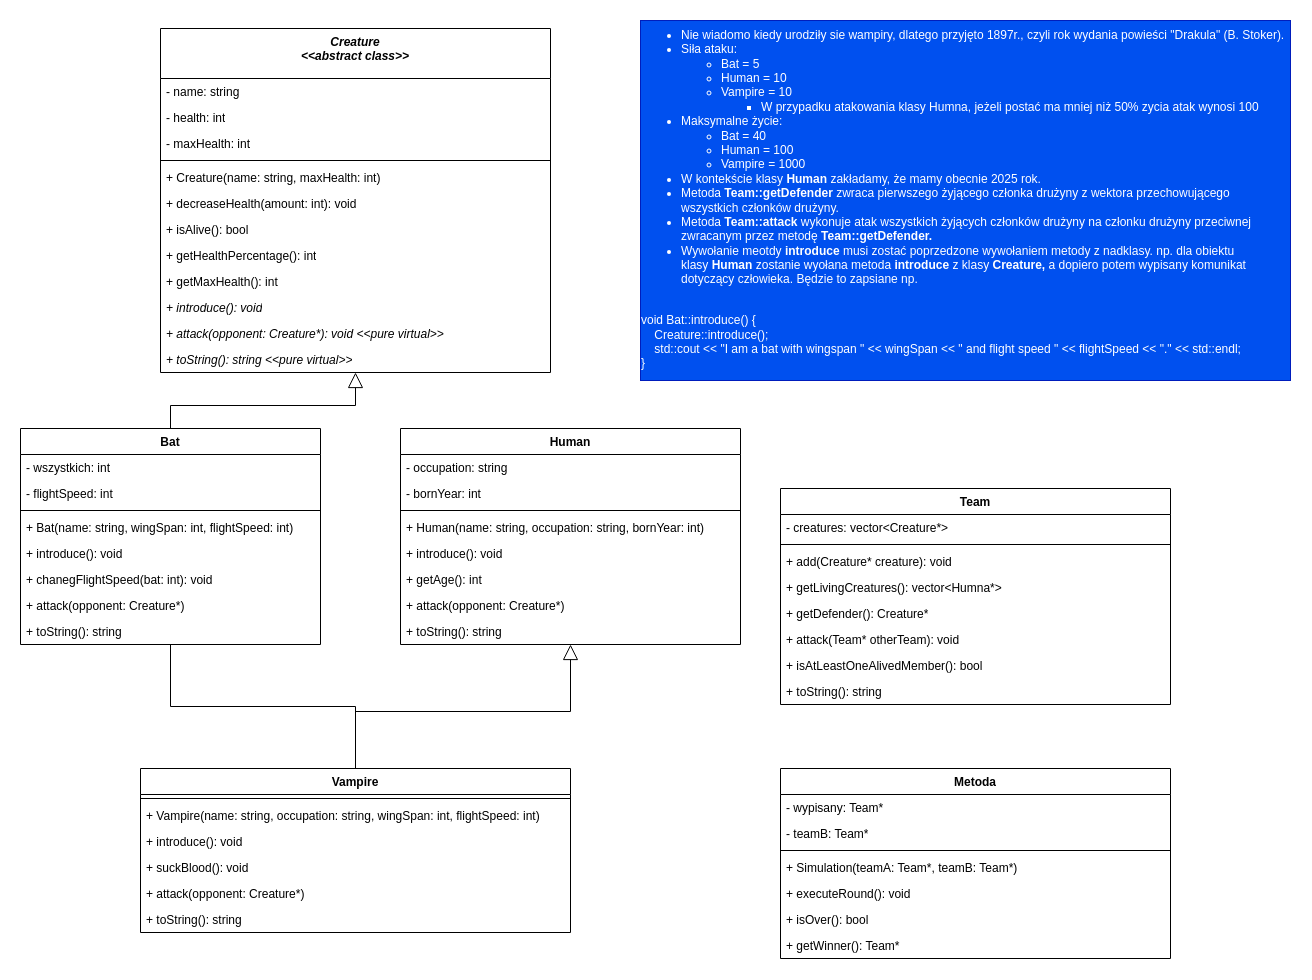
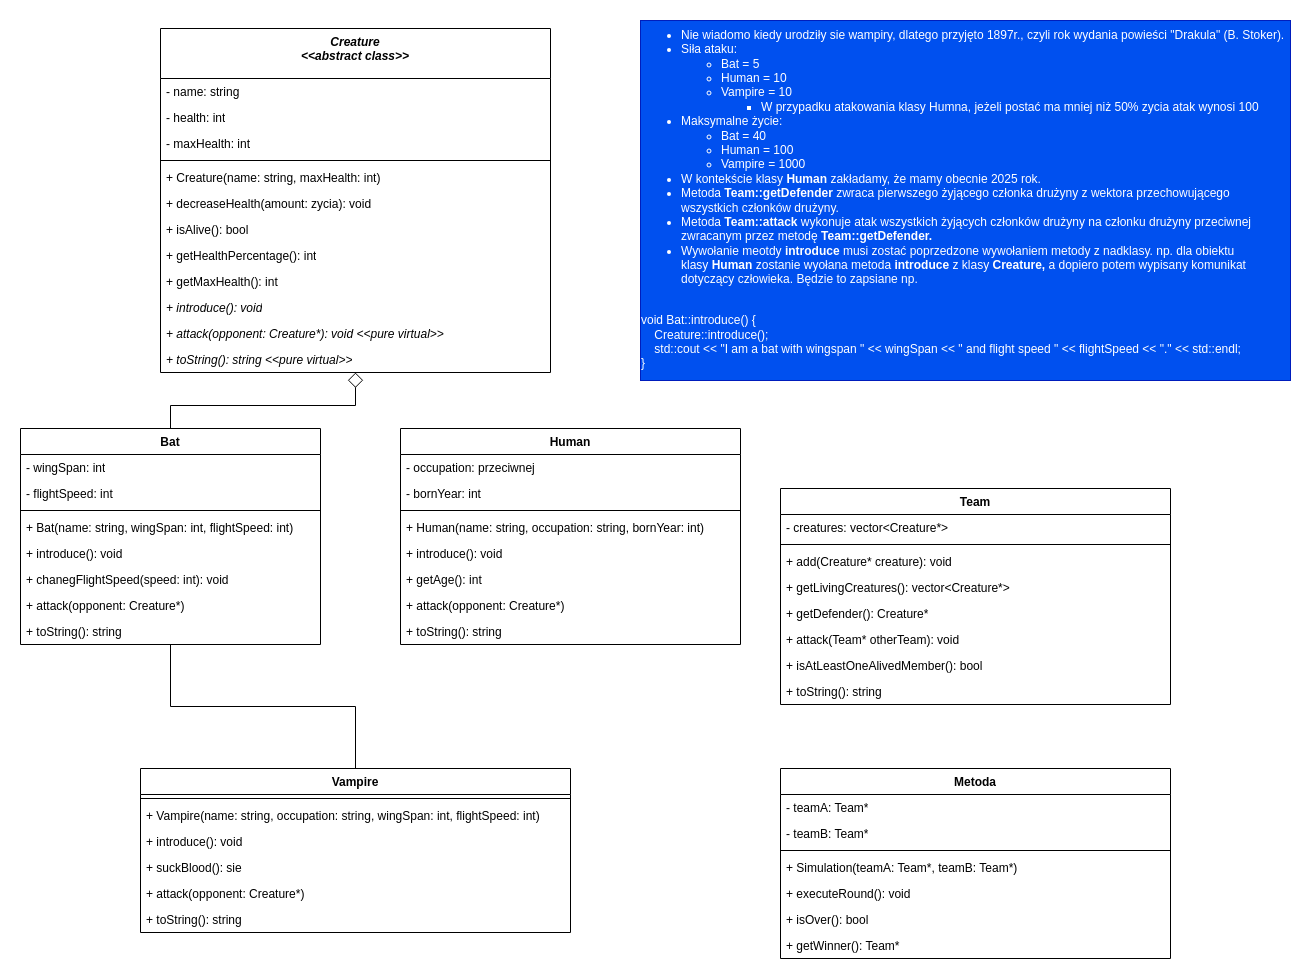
(272, 205) -> (278, 205)
(356, 389) -> (356, 388)
(76, 469) -> (69, 469)
(466, 469) -> (479, 469)
(130, 581) -> (137, 581)
(906, 589) -> (916, 589)
(490, 712) -> none
(837, 809) -> (829, 809)
(203, 869) -> (199, 869)
